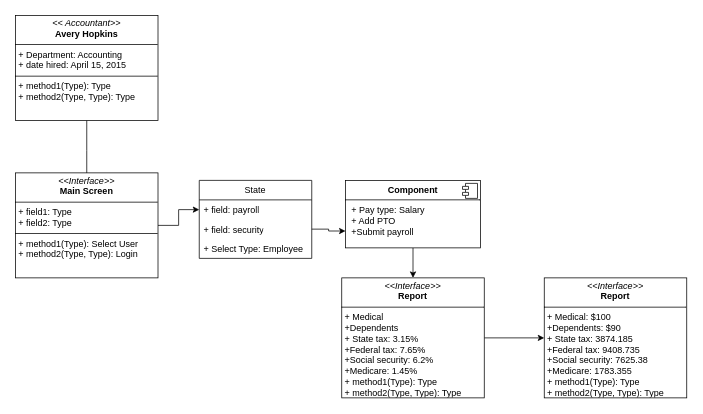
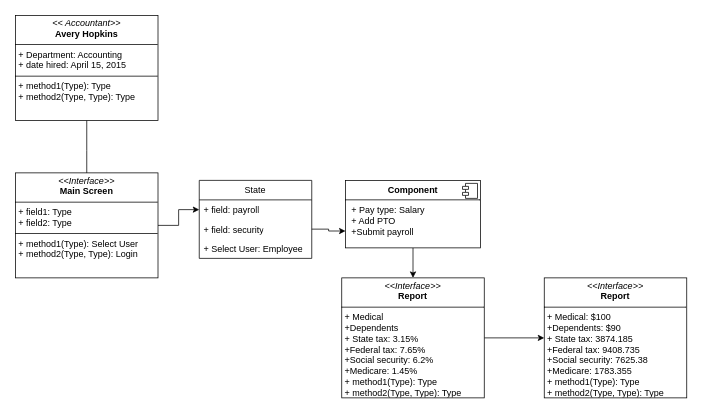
(255, 250) -> (255, 250)
